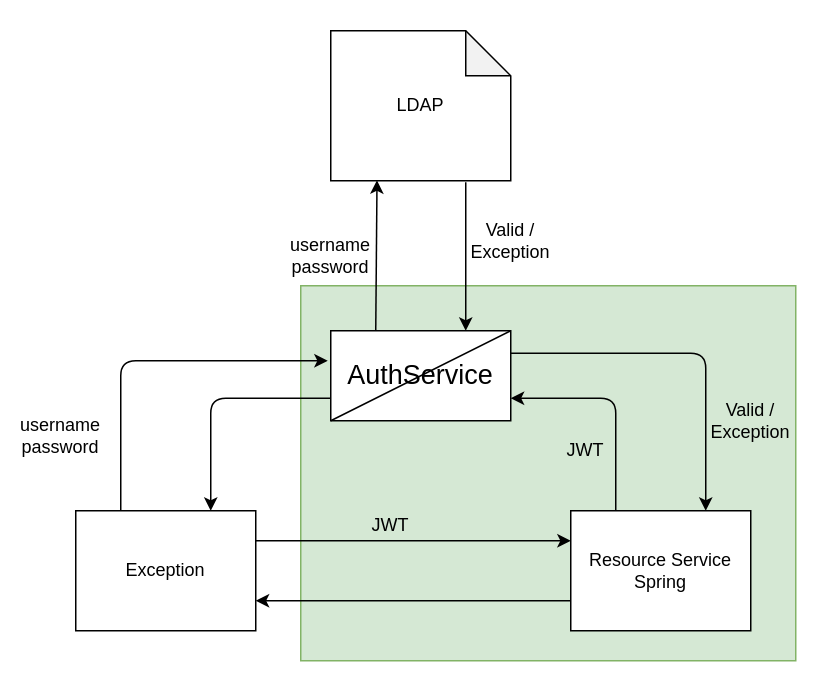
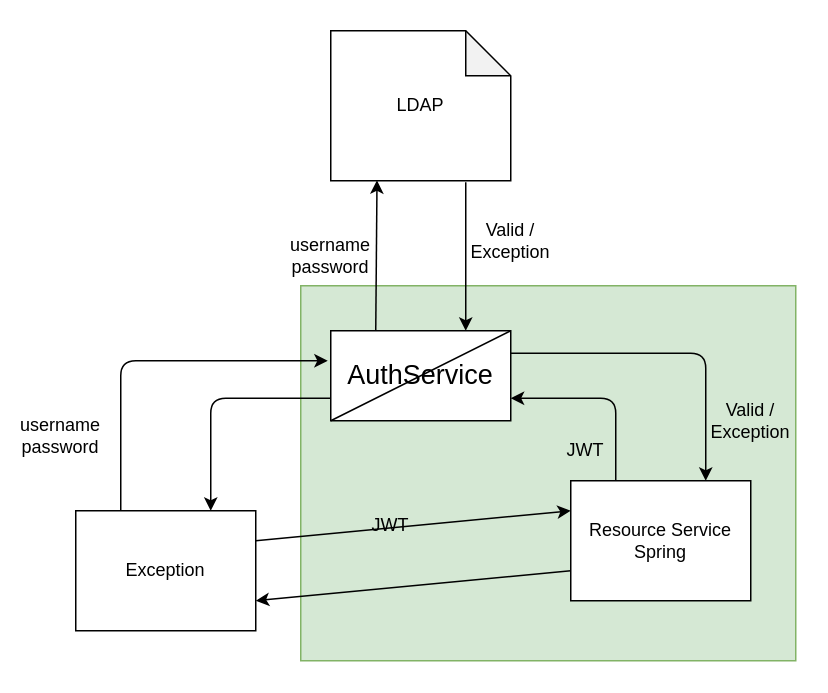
(661, 571) -> (661, 541)
